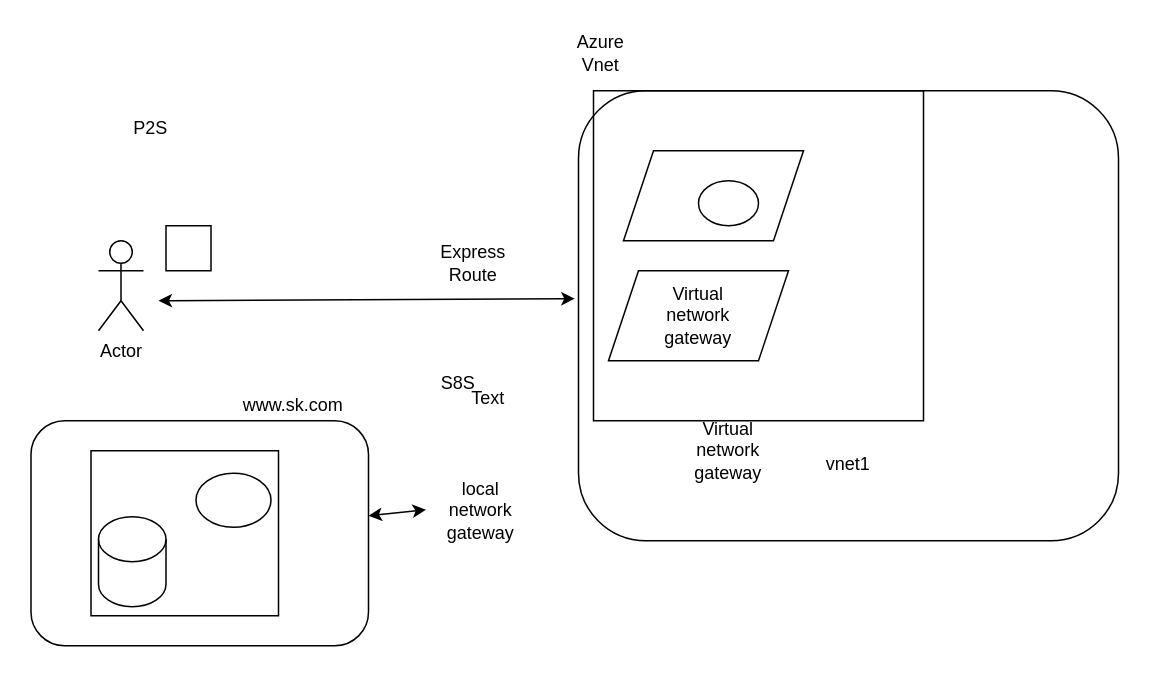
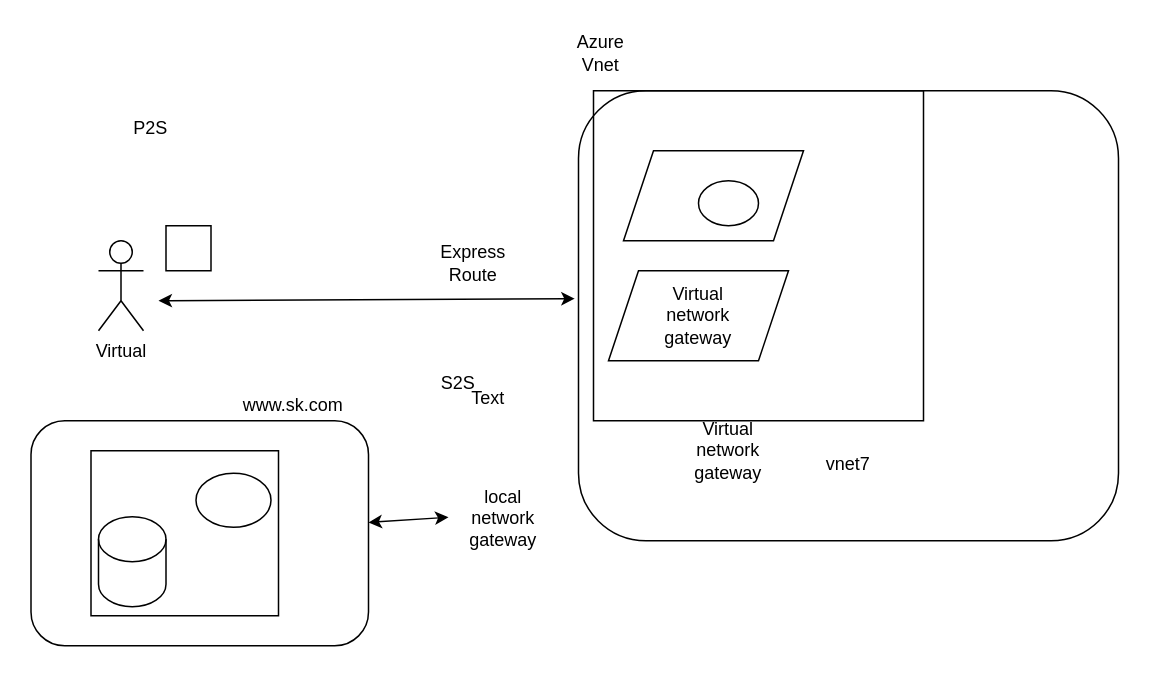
(122, 352) -> (122, 352)
(458, 383) -> (458, 383)
(848, 464) -> (848, 464)
(481, 511) -> (503, 518)
